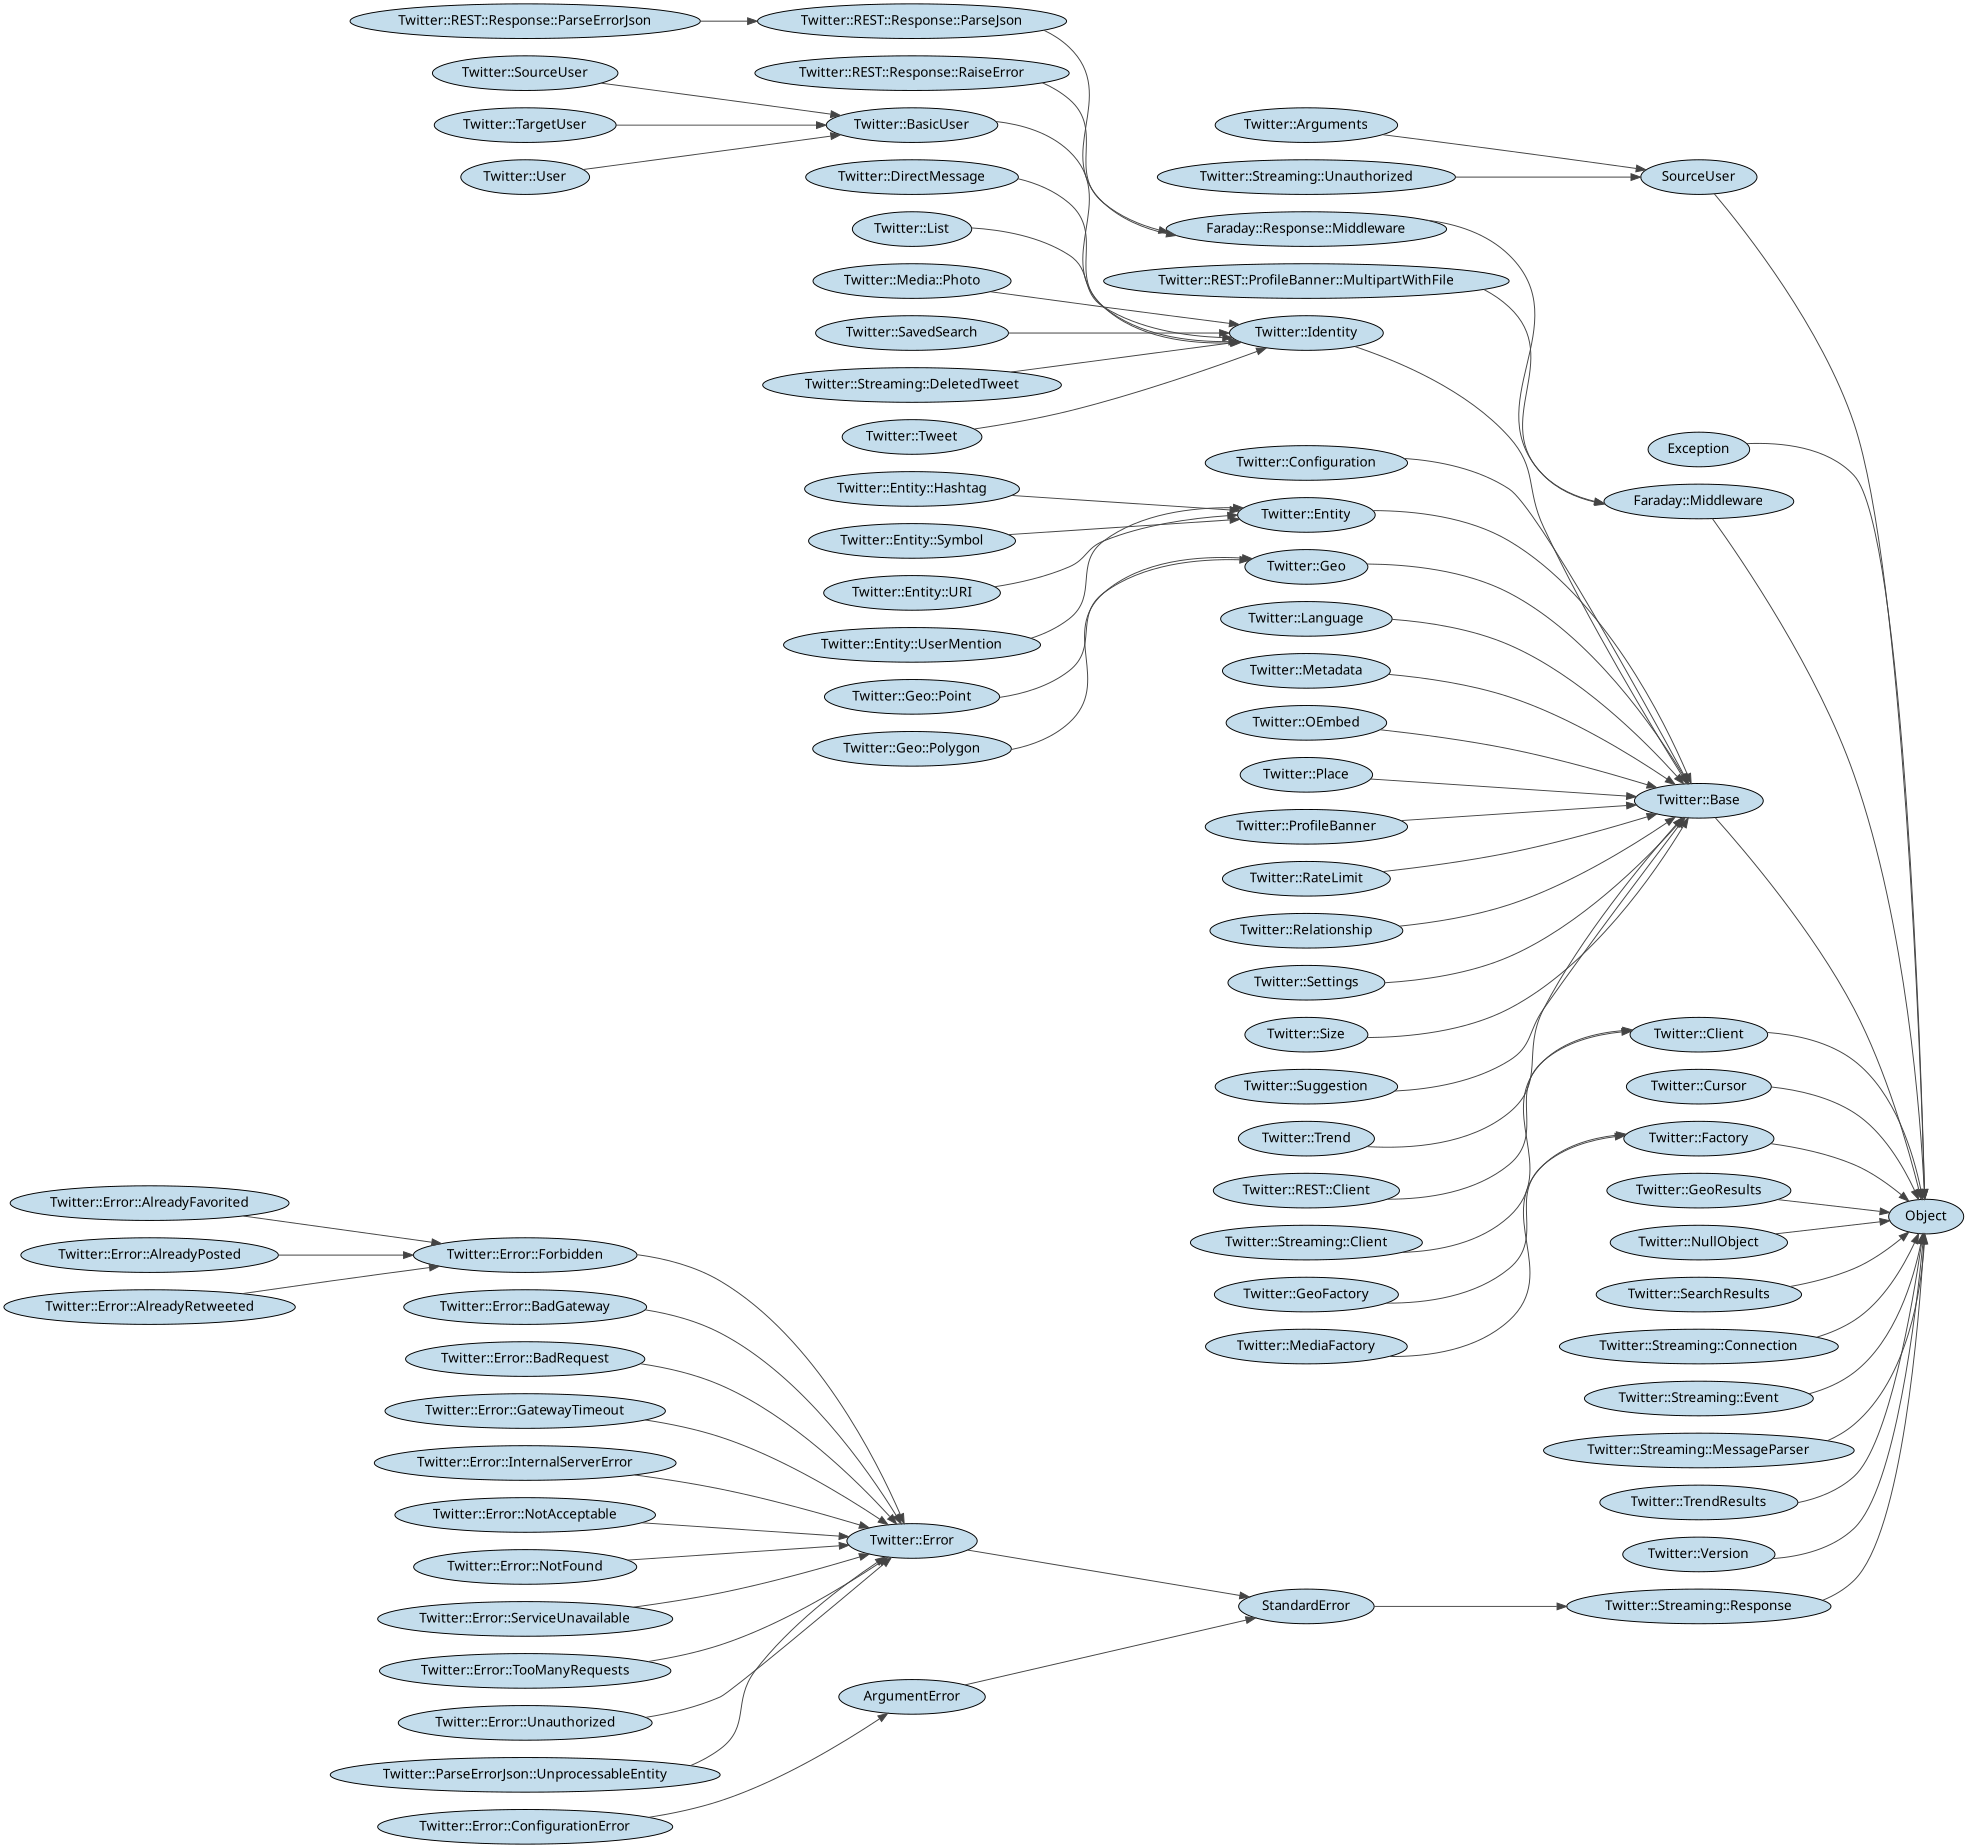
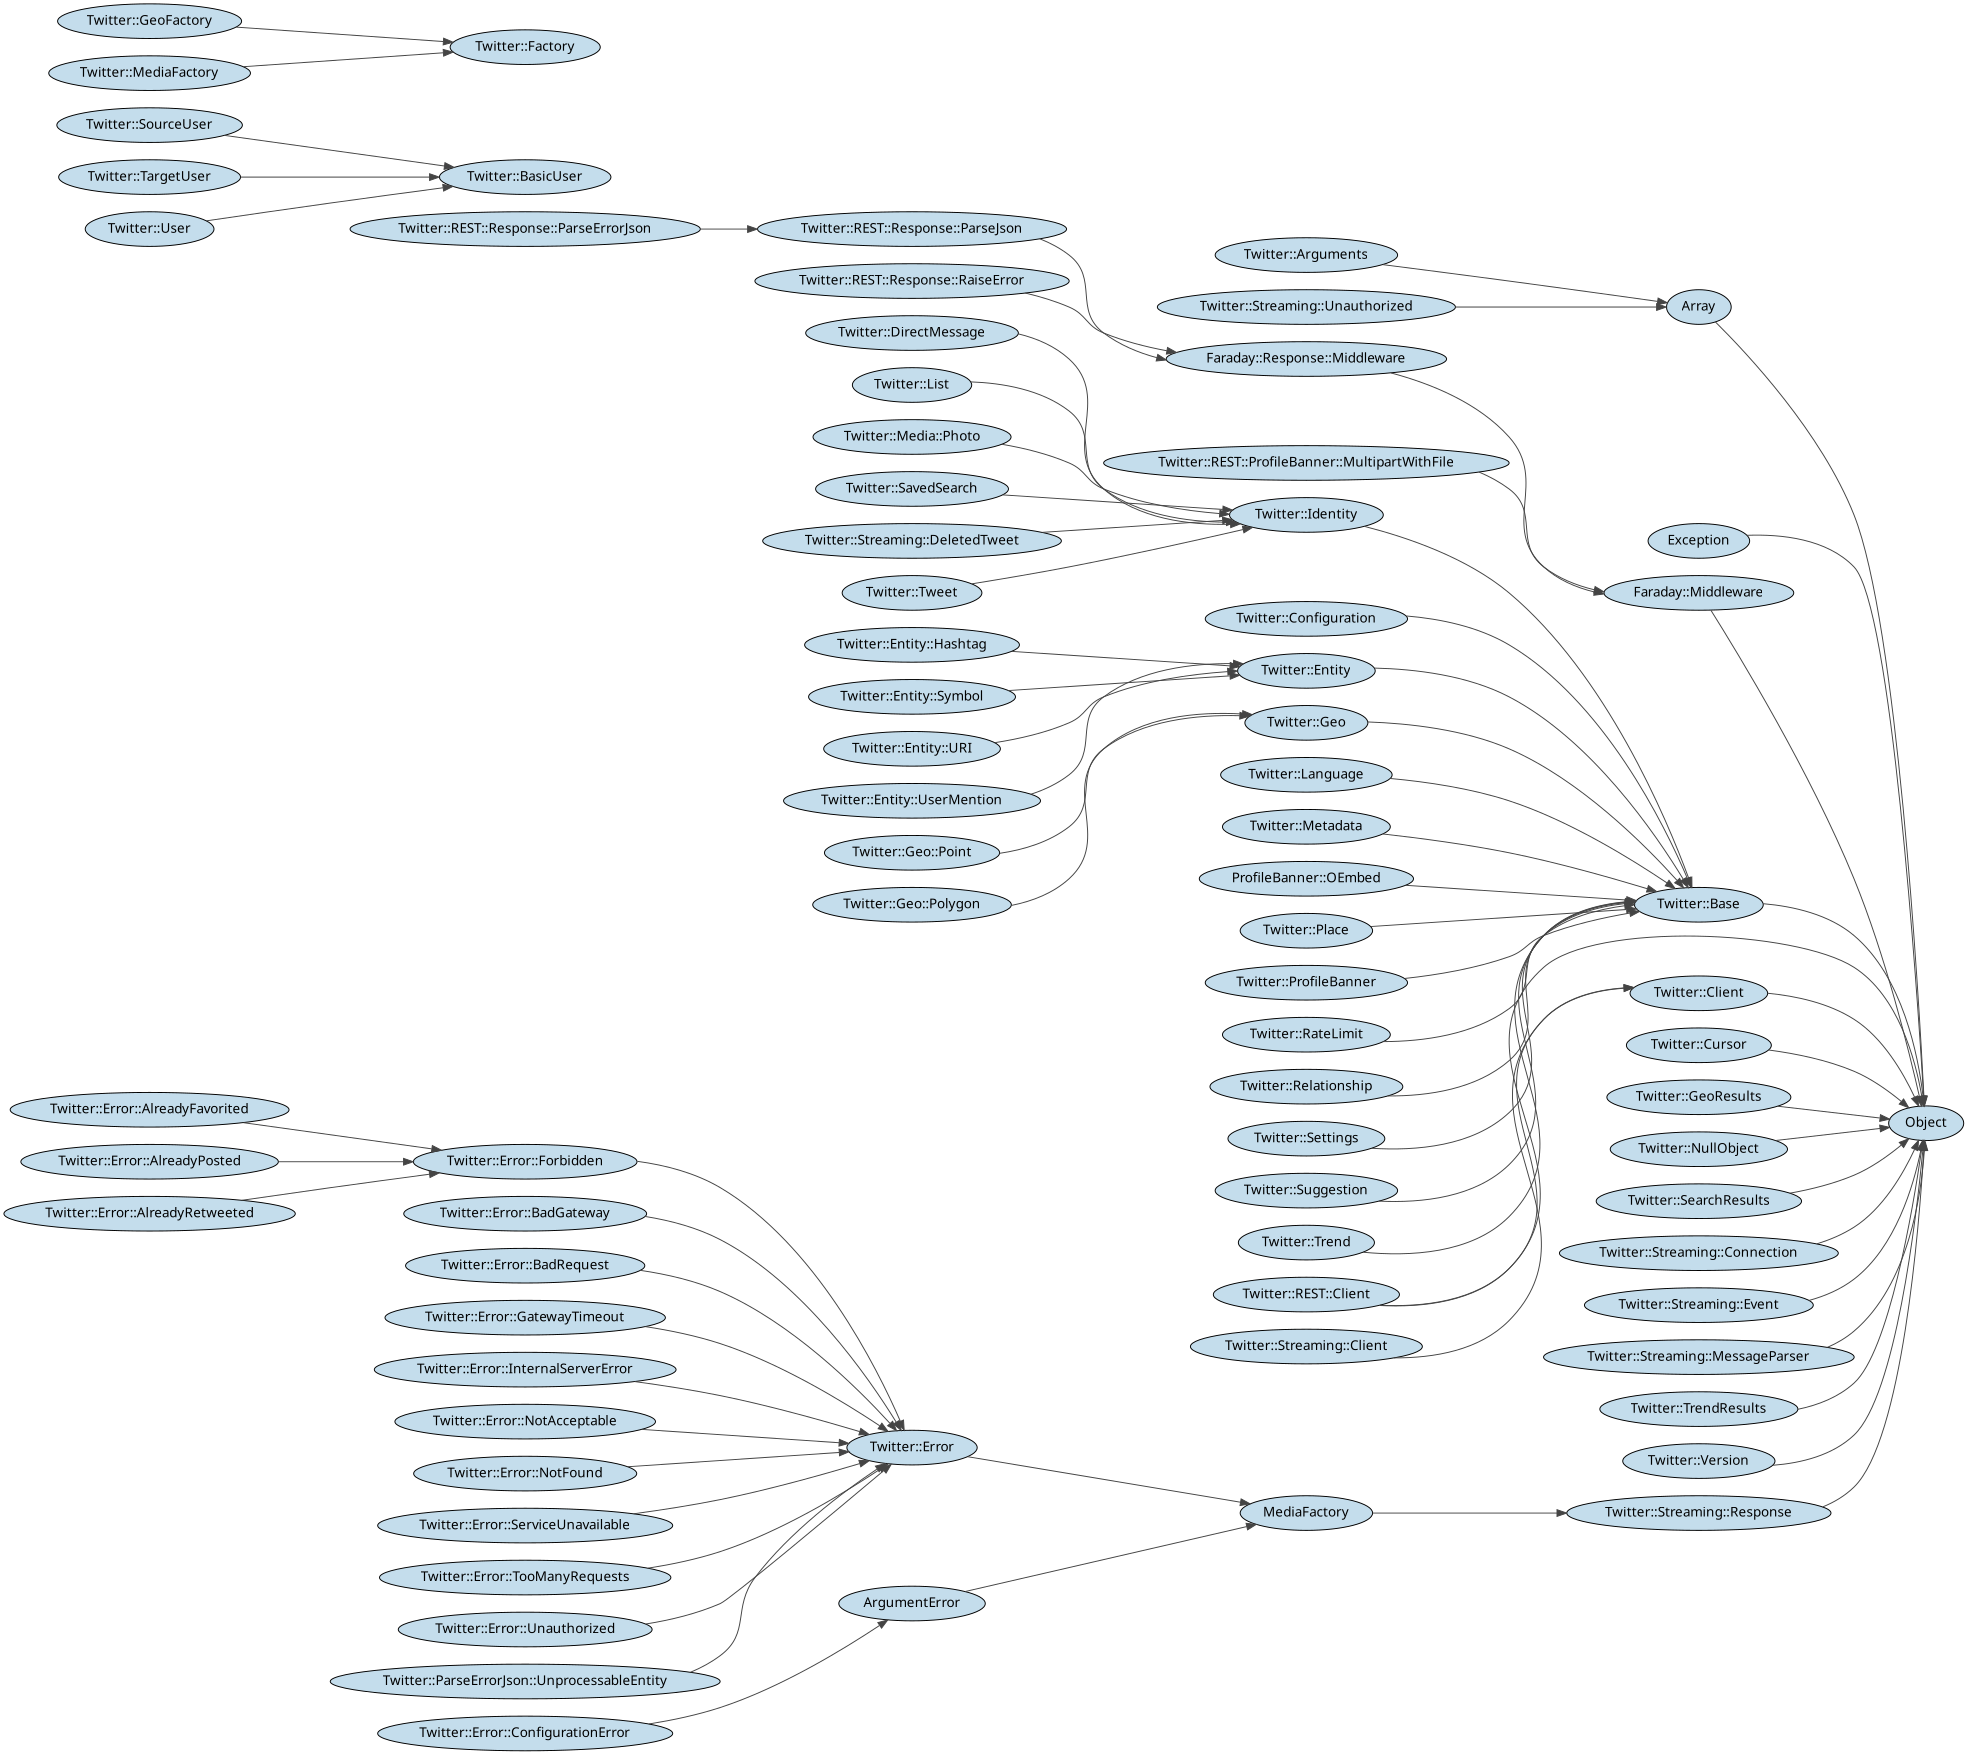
(1699, 177) -> (1699, 307)
(1087, 219) -> none
(1306, 723) -> (1306, 879)
(1306, 1035) -> none
(1840, 1159) -> (1547, 965)
(1306, 1606) -> (1306, 1513)
